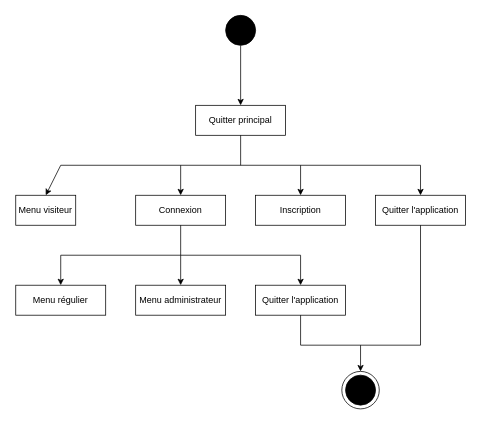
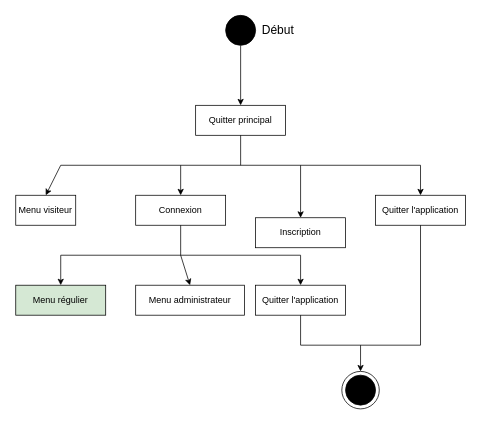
none -> (278, 30)
(300, 210) -> (300, 233)
(60, 300) -> (60, 300)
(180, 300) -> (190, 300)
